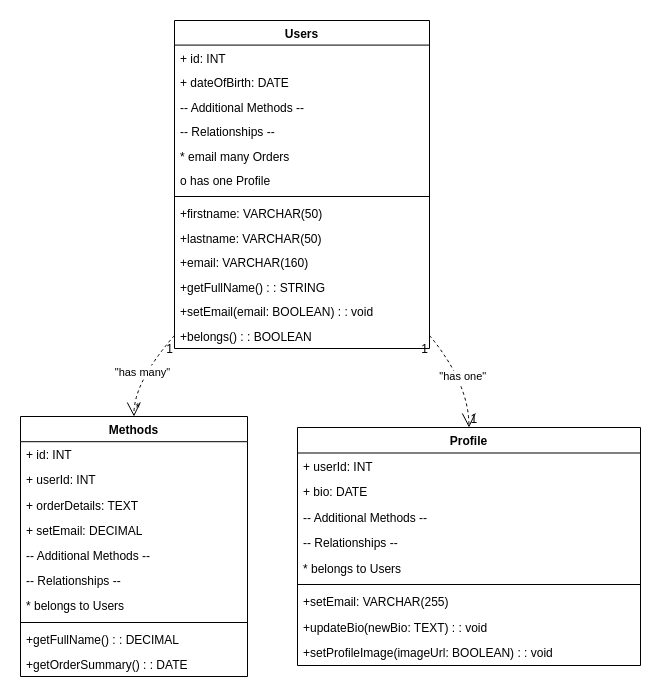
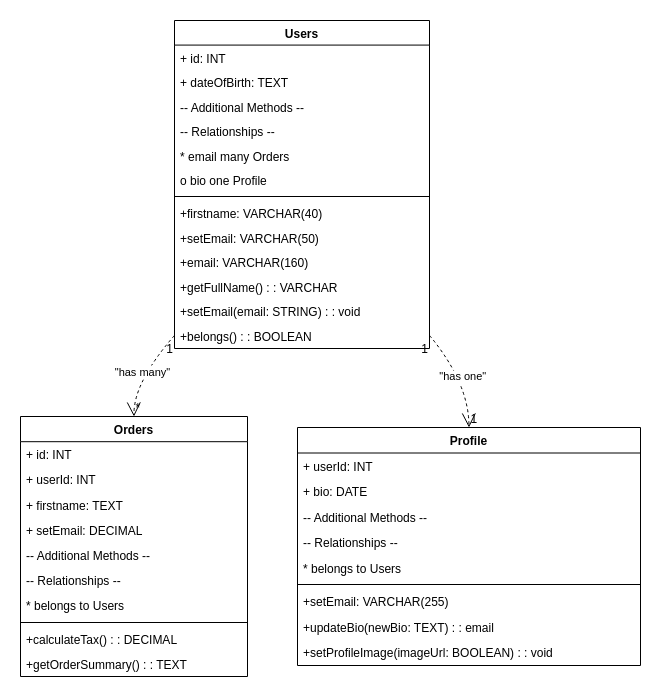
(238, 83) -> (238, 83)
(229, 181) -> (228, 181)
(253, 214) -> (253, 214)
(249, 239) -> (248, 239)
(253, 288) -> (256, 288)
(276, 312) -> (272, 312)
(134, 430) -> (134, 430)
(85, 506) -> (77, 506)
(398, 628) -> (400, 628)
(102, 640) -> (106, 640)
(109, 665) -> (109, 665)
